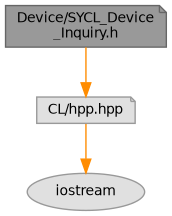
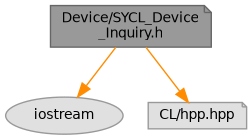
(86, 141) -> (101, 67)
